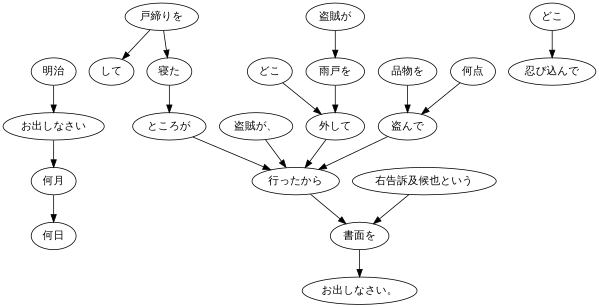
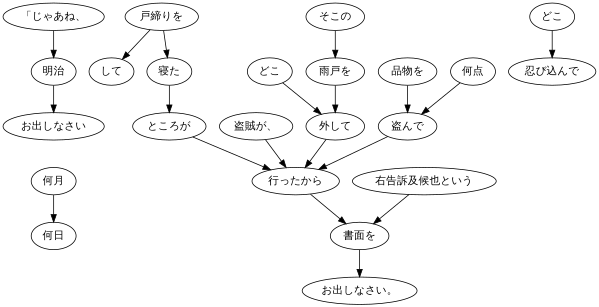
none -> (54, 17)
(335, 17) -> (335, 17)
(54, 150) -> none
